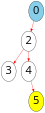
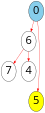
(29, 41) -> (29, 41)
(9, 71) -> (9, 71)
(32, 85) -> (40, 55)
